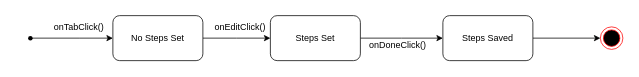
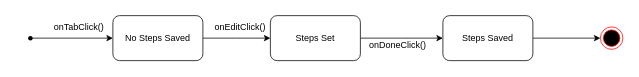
(158, 38) -> (158, 38)
